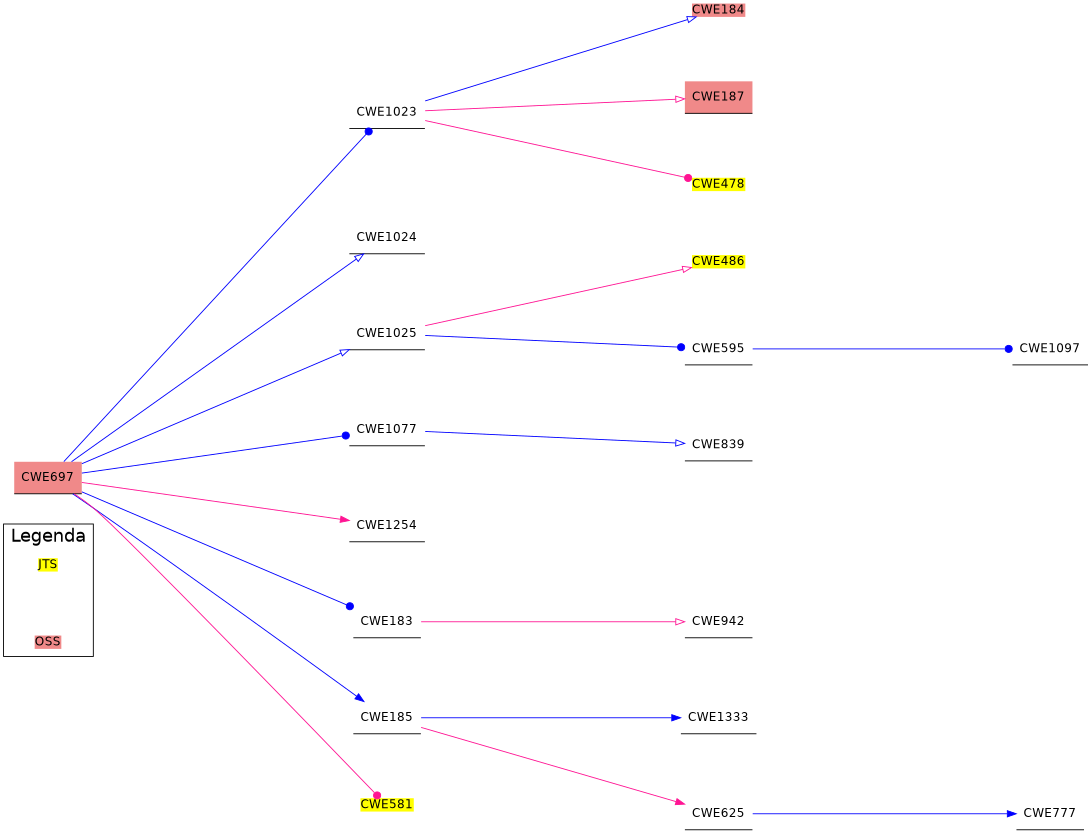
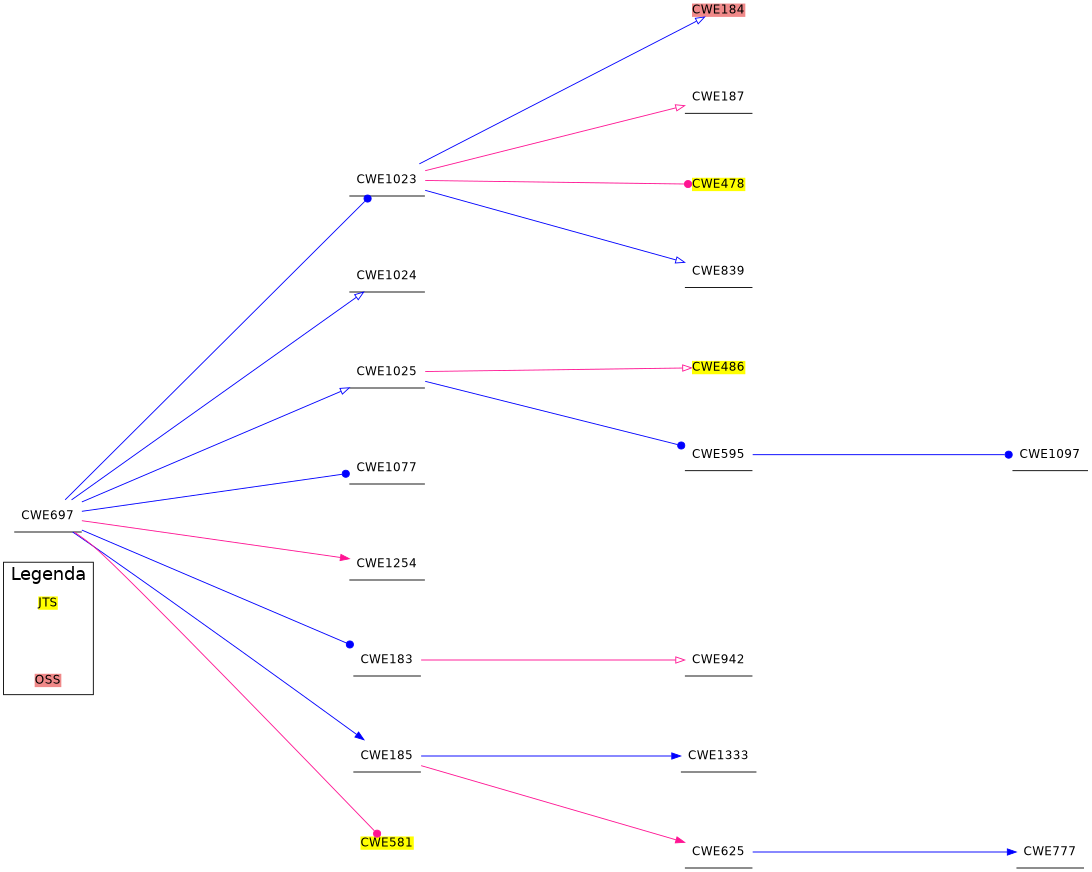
(719, 97) -> (719, 97)
(550, 437) -> (551, 225)
(48, 478) -> (48, 516)
